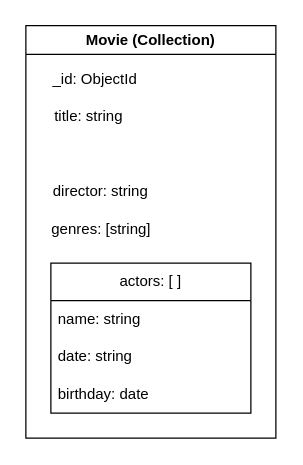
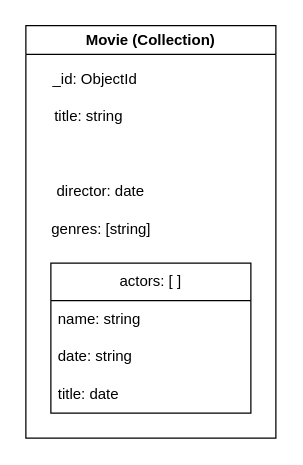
(101, 192) -> (101, 192)
(111, 394) -> (97, 394)
